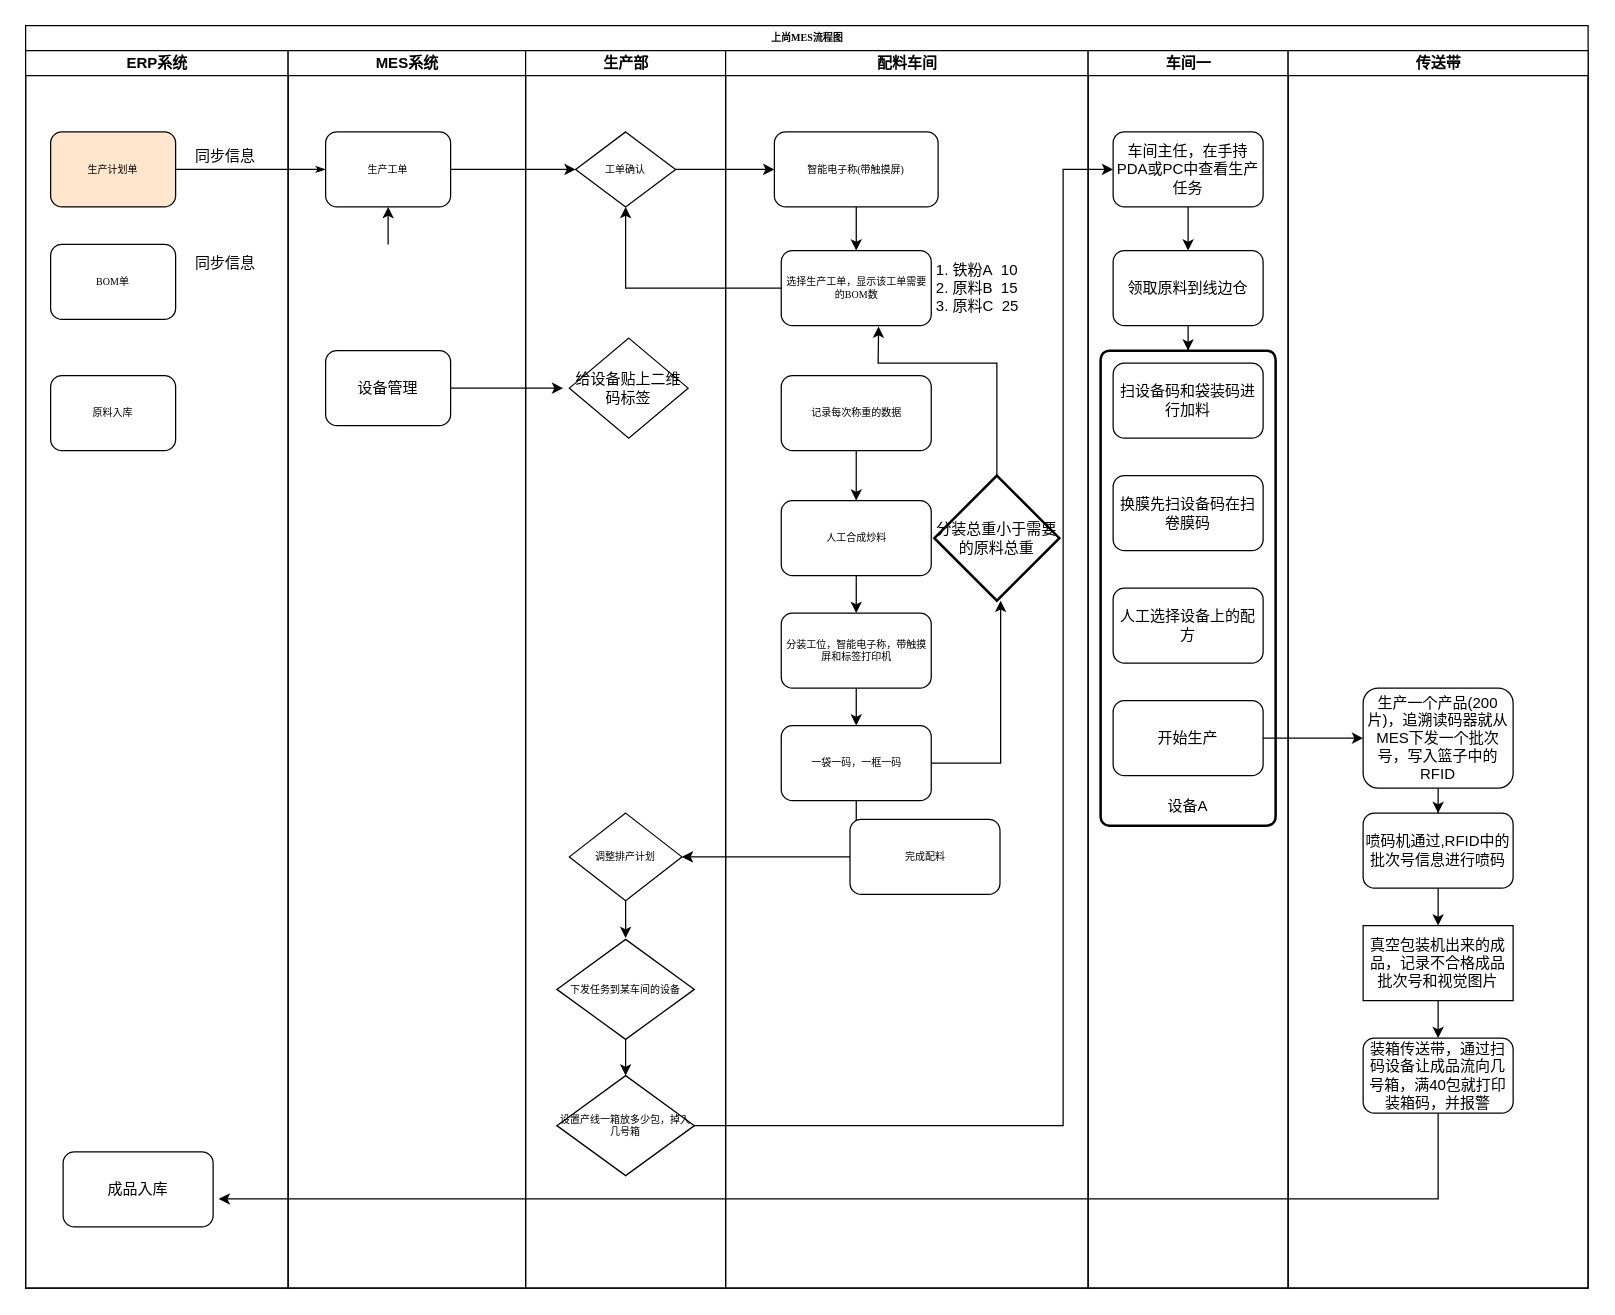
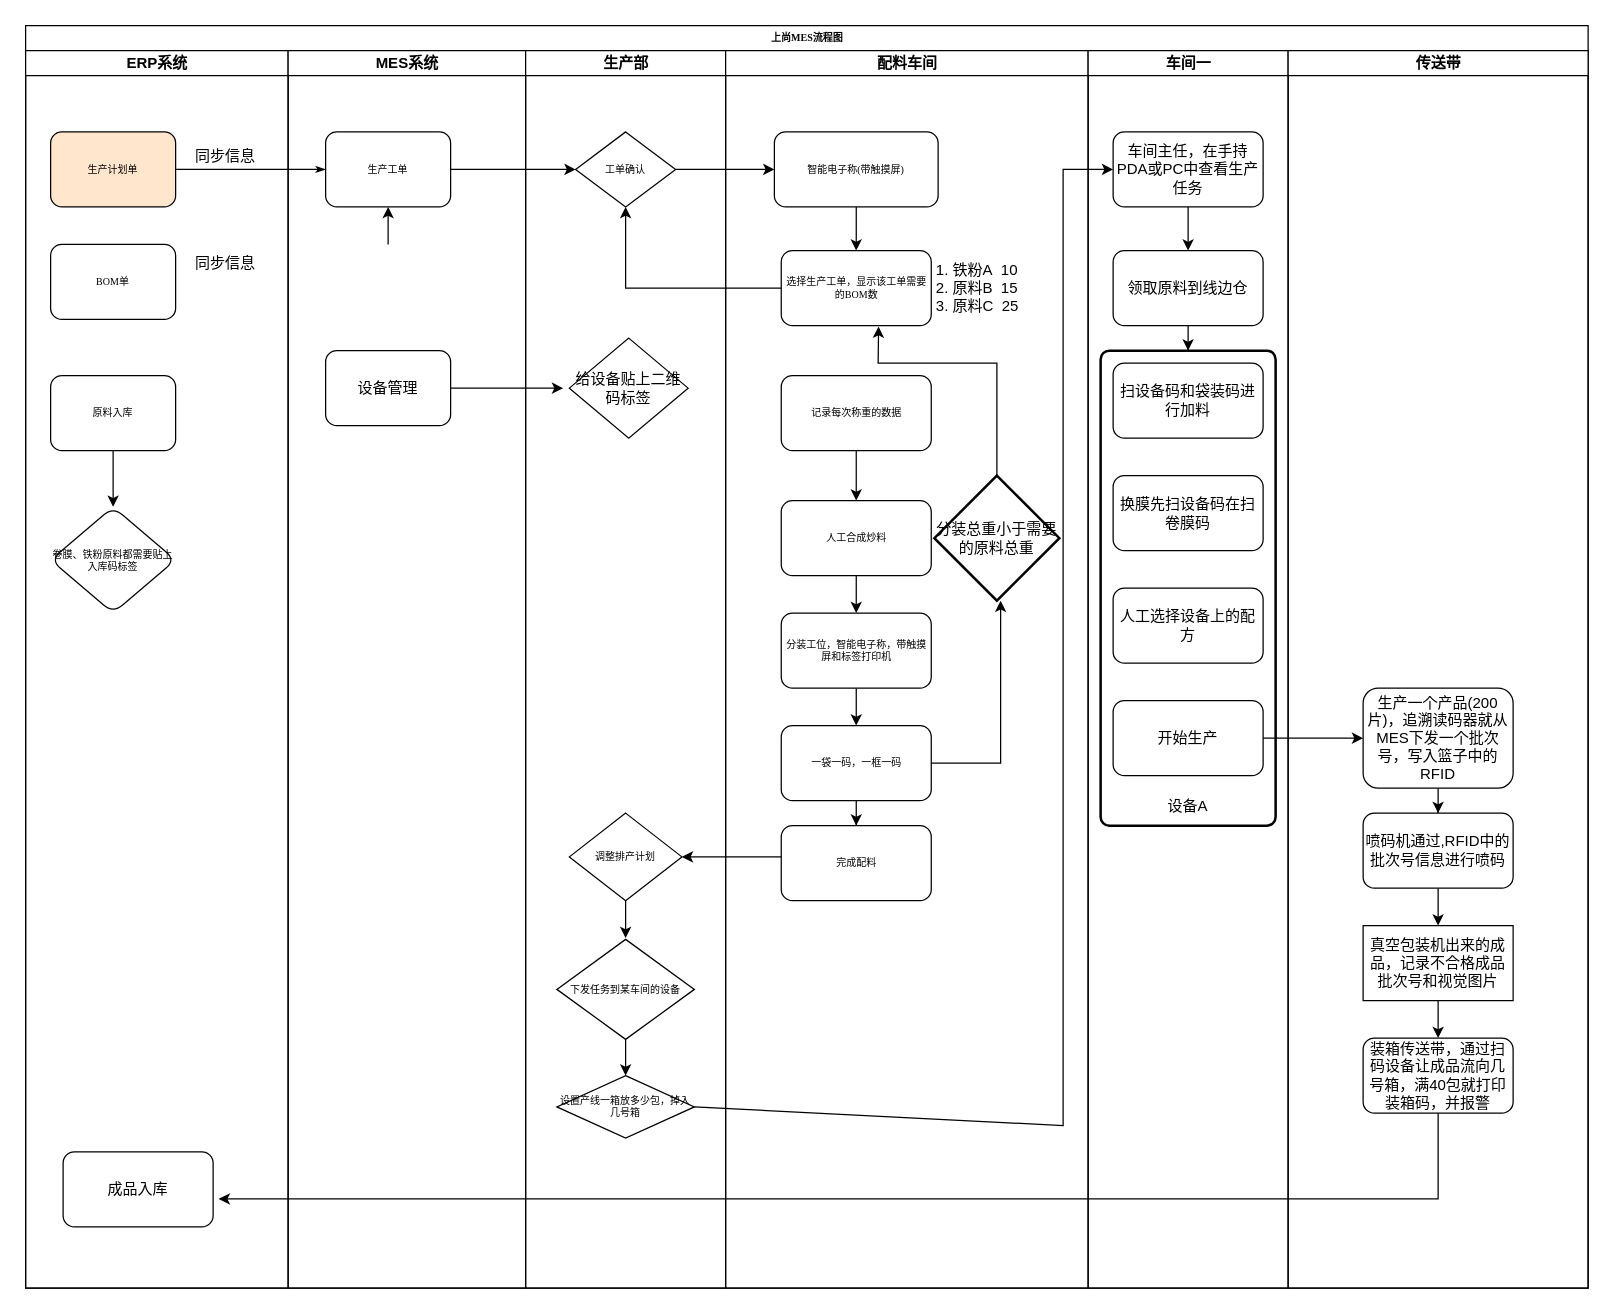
none -> (113, 475)
none -> (113, 560)
(925, 857) -> (856, 863)
(626, 1126) -> (626, 1107)
